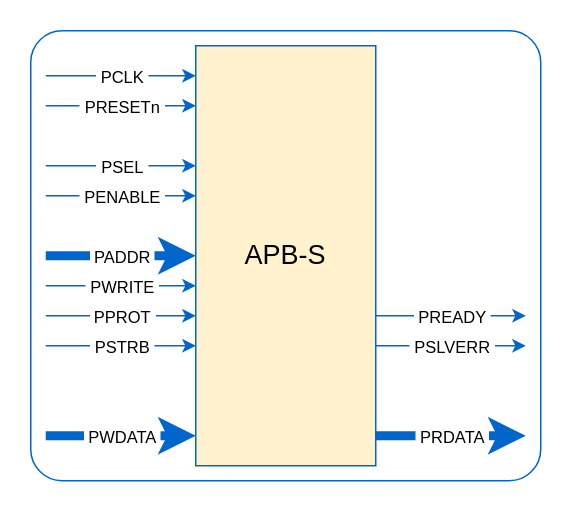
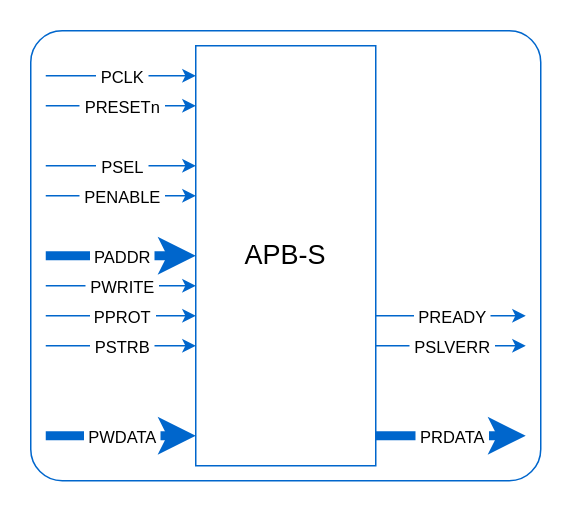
(286, 256) -> (286, 256)
